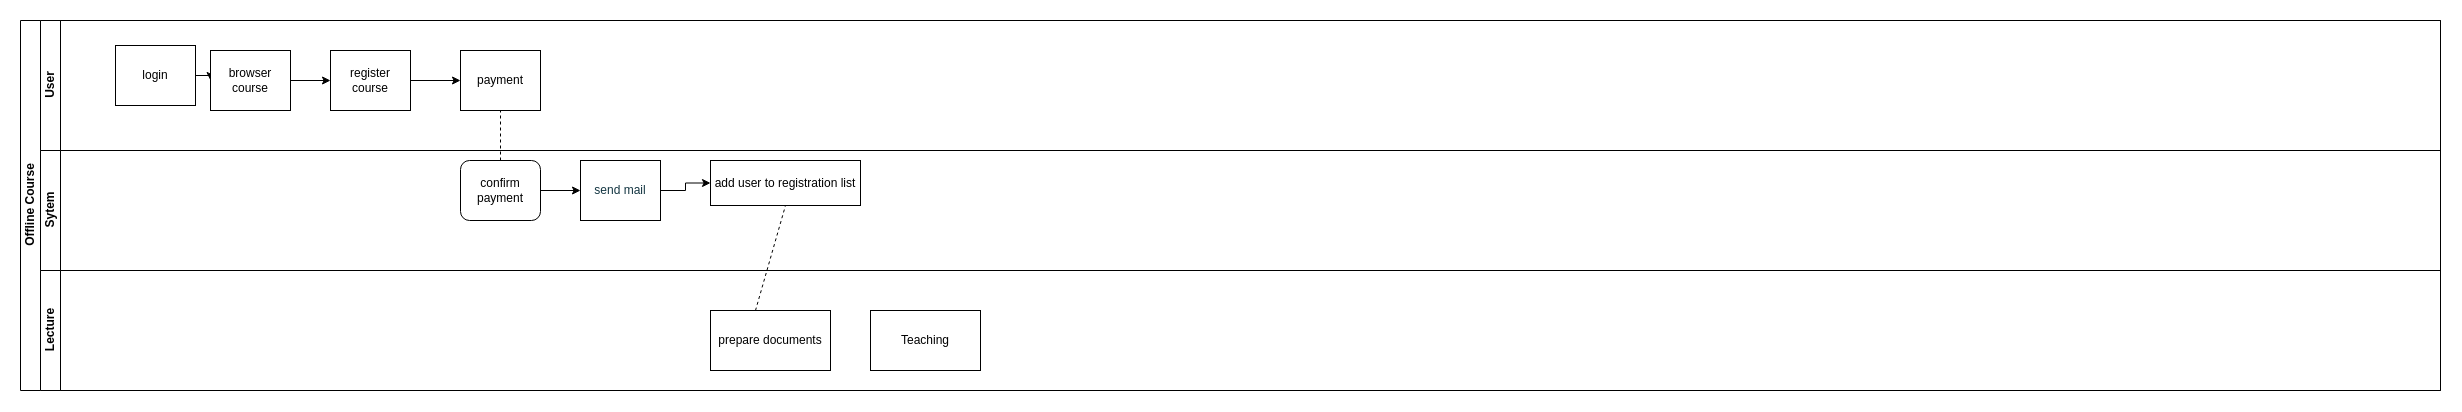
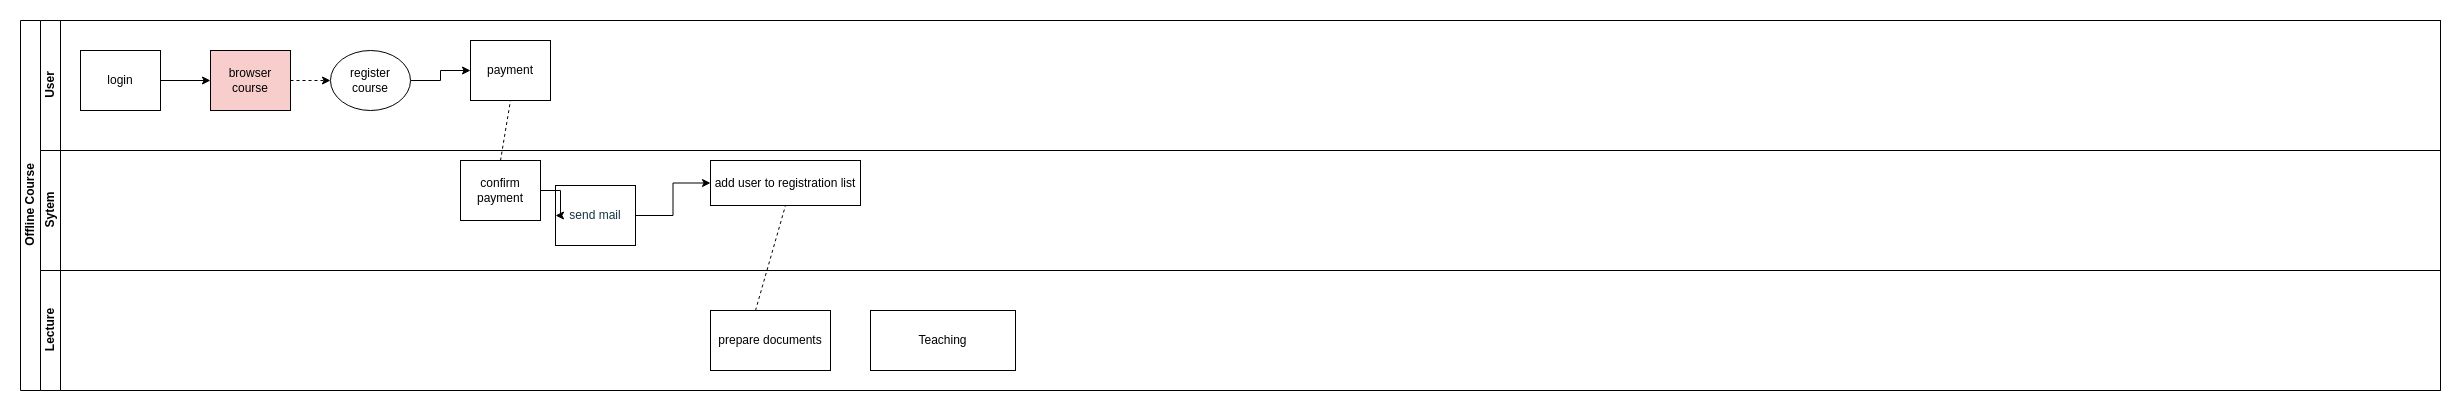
(156, 76) -> (121, 81)
(251, 81) -> (251, 81)
(307, 81) -> (307, 81)
(371, 81) -> (371, 81)
(501, 81) -> (511, 71)
(501, 191) -> (501, 191)
(621, 191) -> (596, 216)
(926, 341) -> (943, 341)
